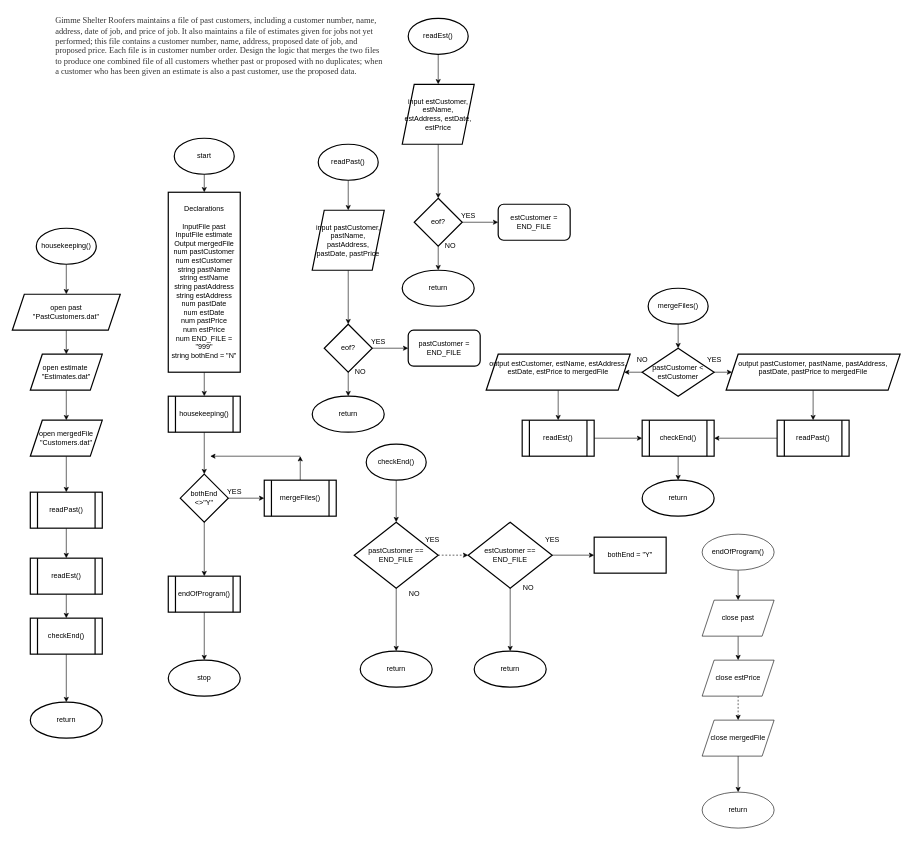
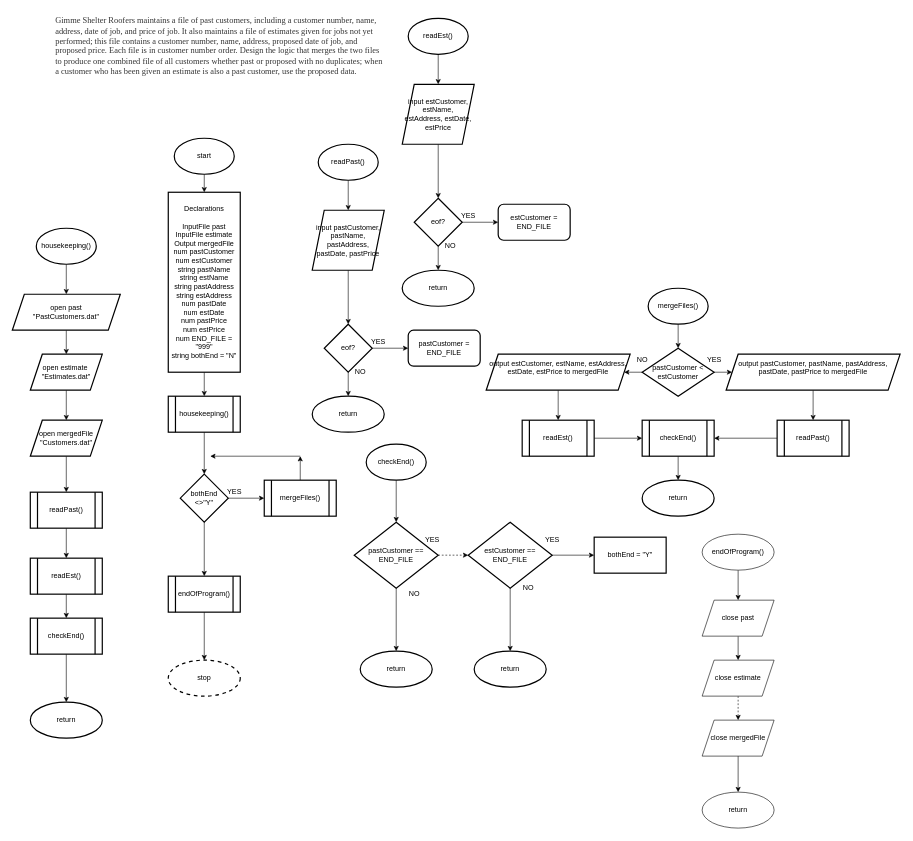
(204, 678) -> (204, 678)
(738, 678) -> (738, 678)
